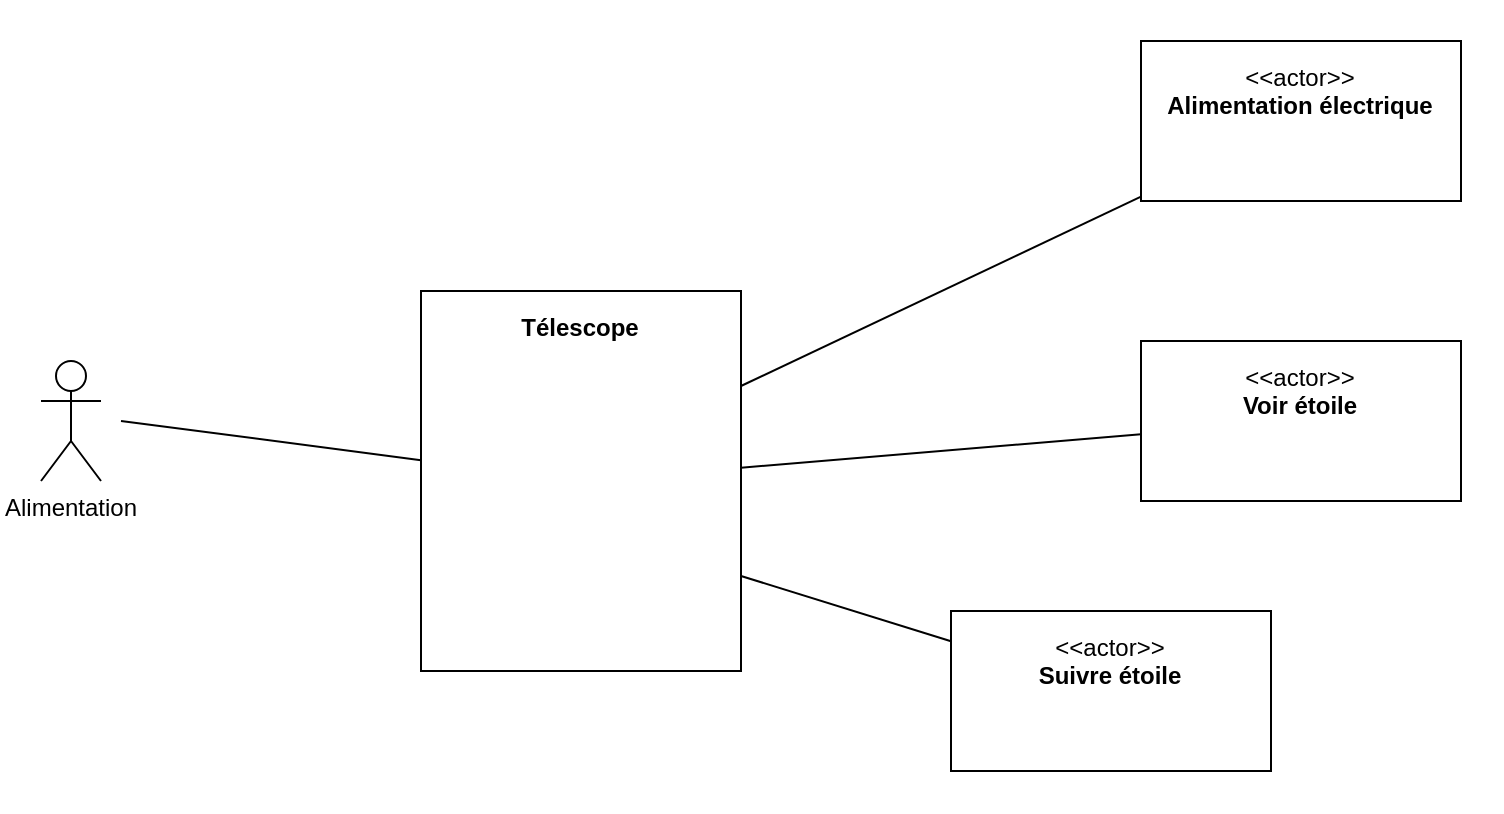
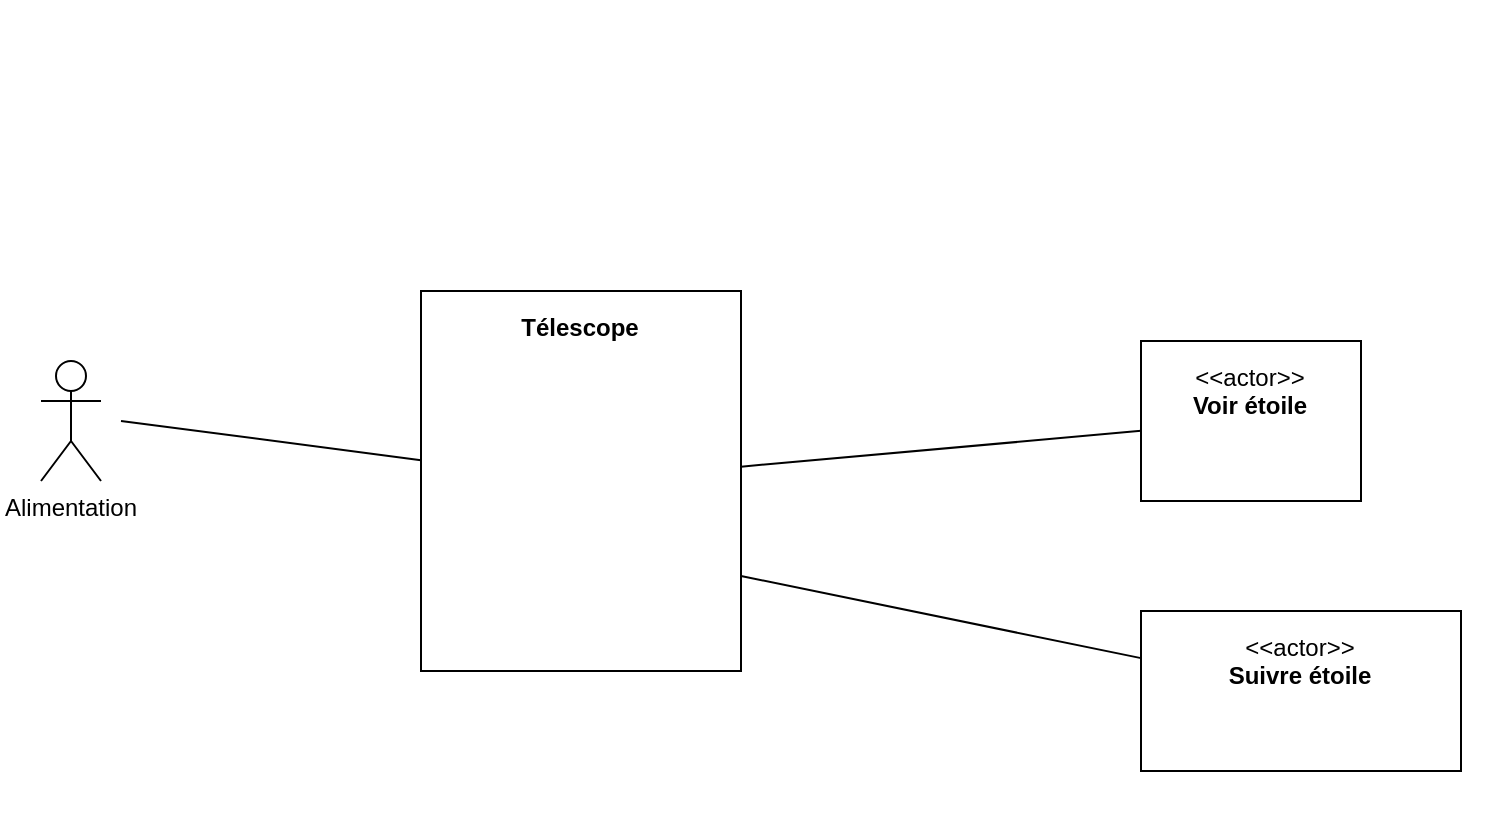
(1301, 121) -> none
(941, 291) -> none
(1301, 421) -> (1251, 421)
(1111, 691) -> (1301, 691)
